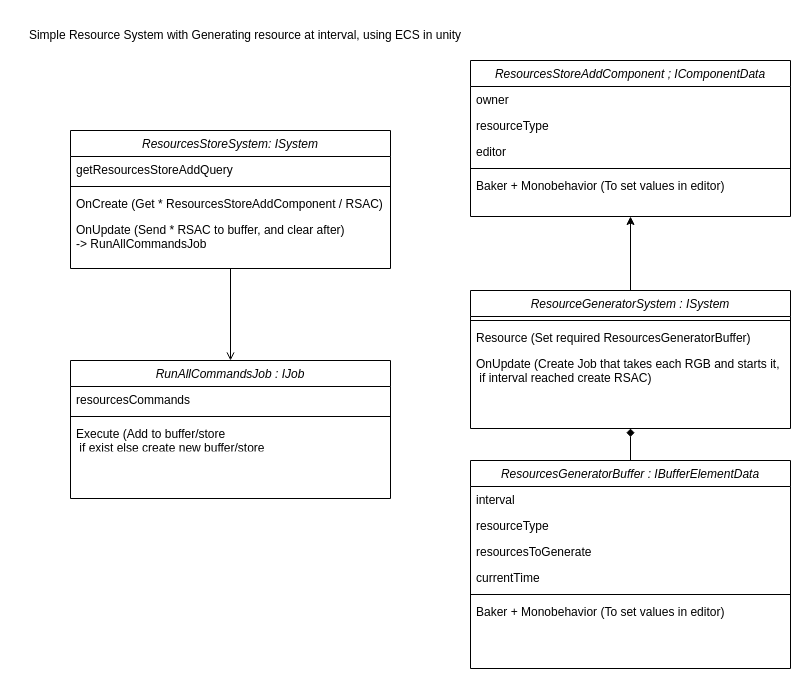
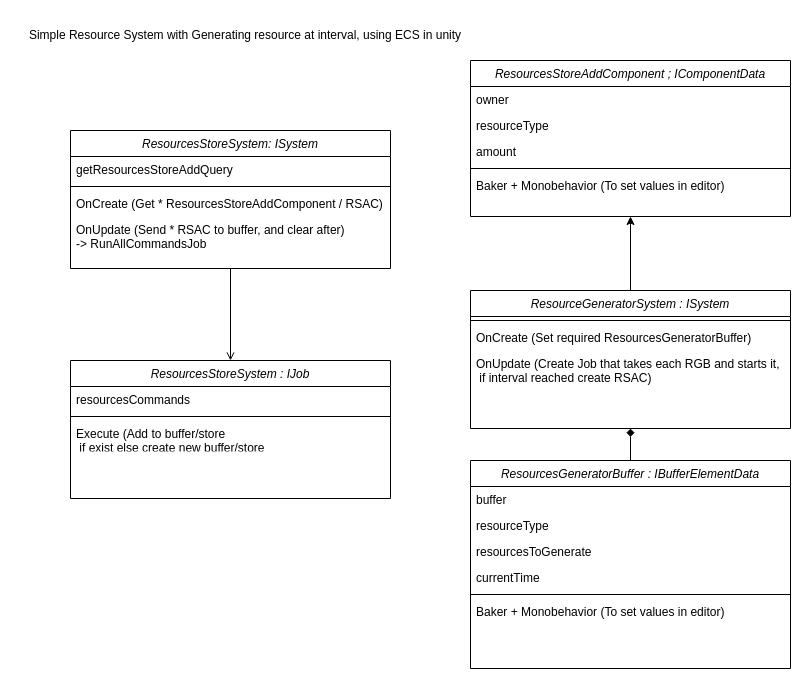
(495, 152) -> (496, 152)
(631, 338) -> (631, 338)
(230, 374) -> (230, 374)
(500, 500) -> (496, 500)
